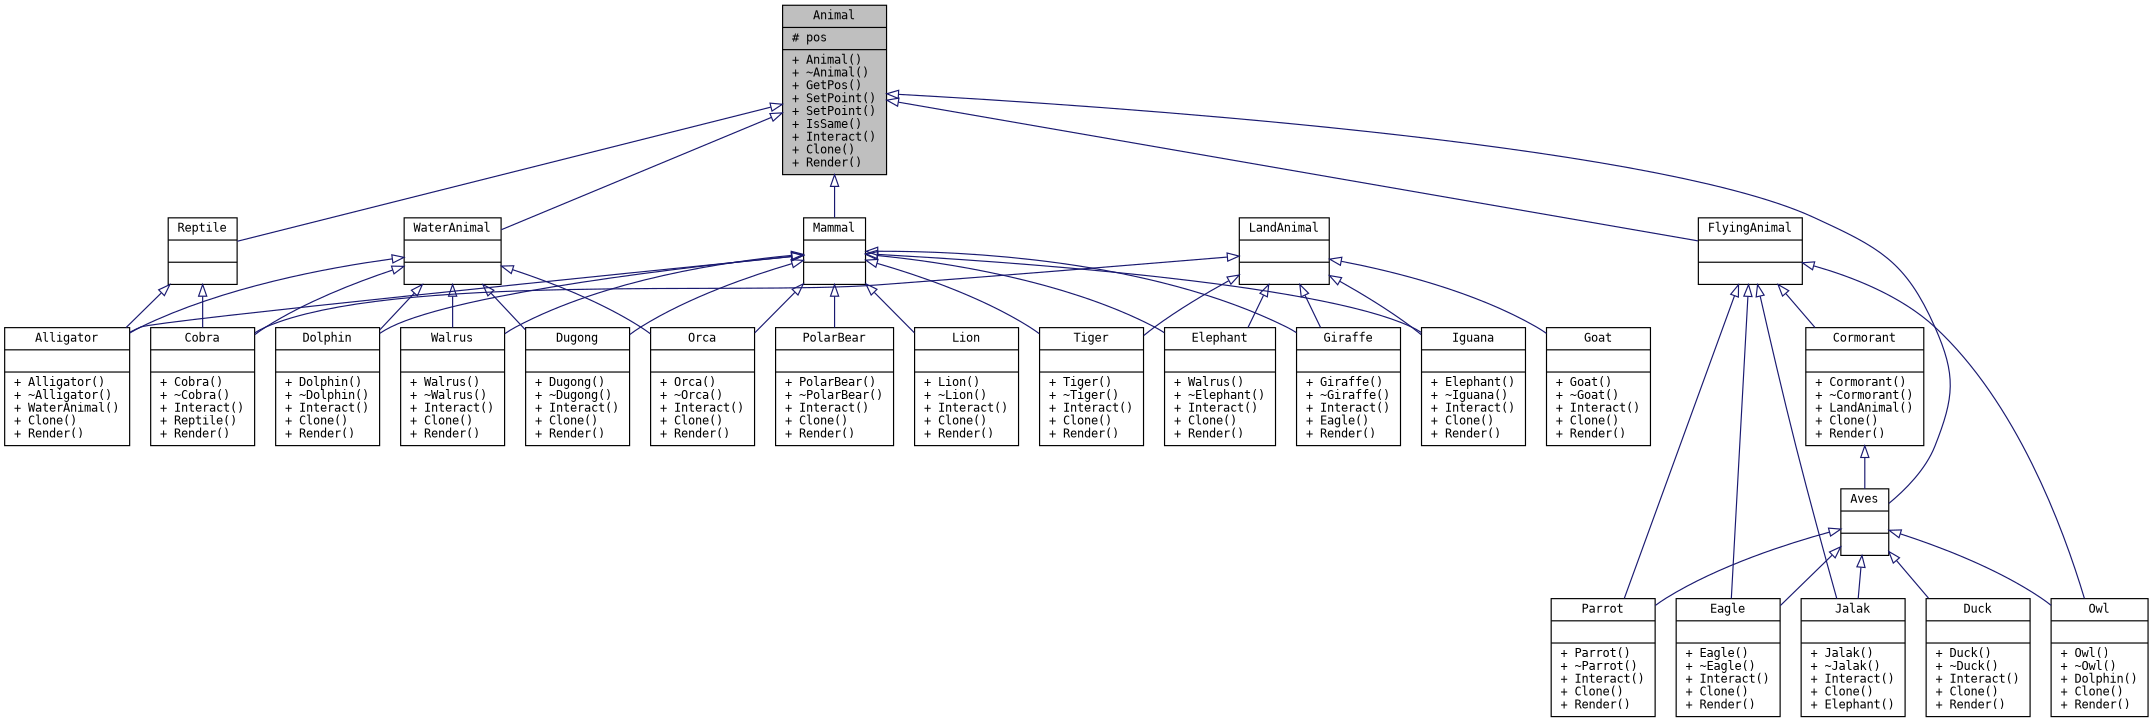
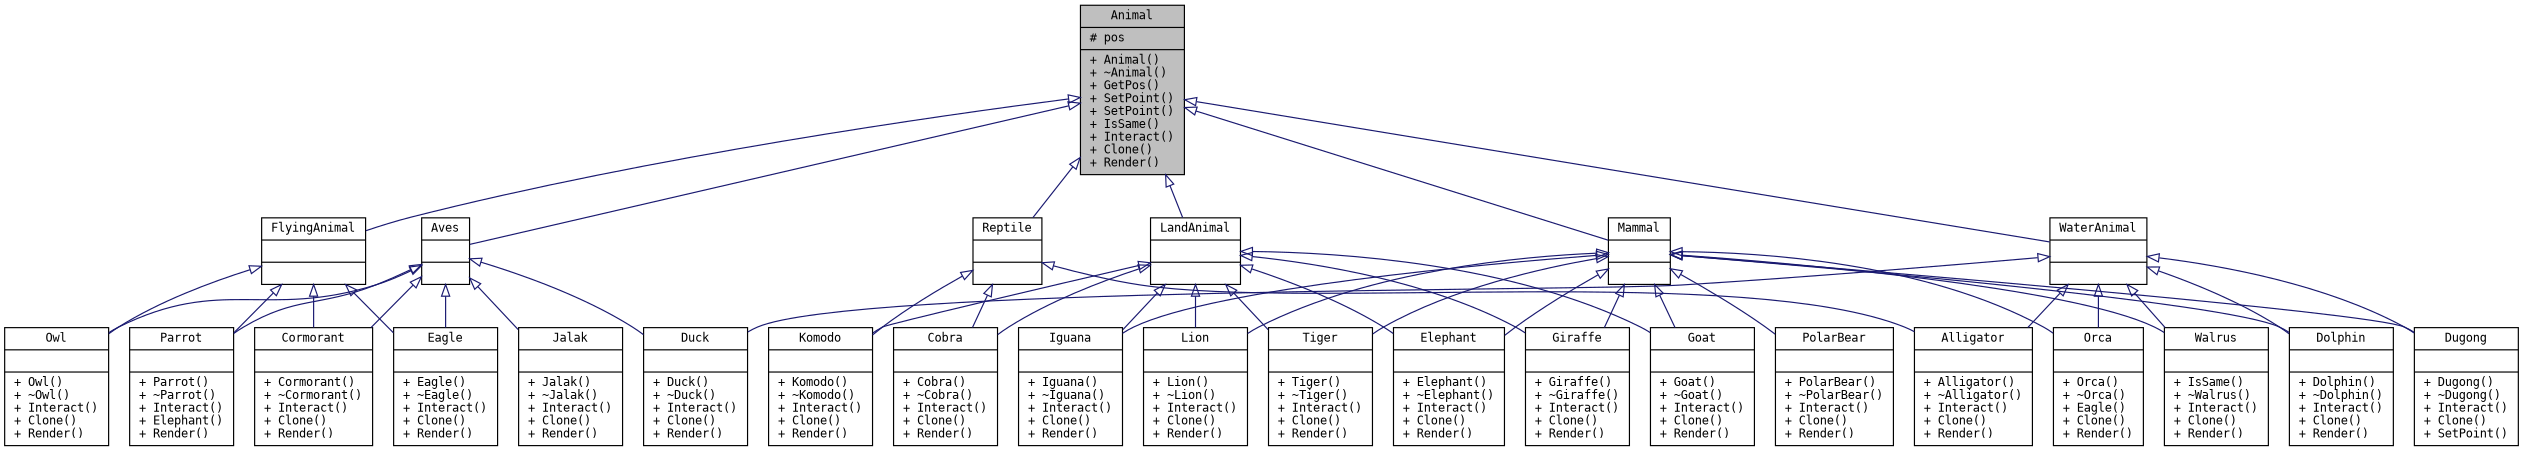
none -> (1176, 202)
(526, 284) -> (1667, 311)
(321, 298) -> (1165, 295)
none -> (1196, 315)
(446, 383) -> (2209, 383)
(1210, 383) -> (1445, 383)
(1474, 383) -> (1064, 383)
none -> (821, 387)
(67, 408) -> (1966, 408)
(703, 408) -> (2095, 408)
(1865, 408) -> (307, 408)
(199, 421) -> (935, 421)
(1338, 421) -> (1567, 421)
(571, 434) -> (2466, 434)
(1796, 448) -> none
(1865, 473) -> (392, 306)
(2100, 679) -> (57, 408)
(1593, 692) -> (182, 421)
(1853, 705) -> (564, 434)
